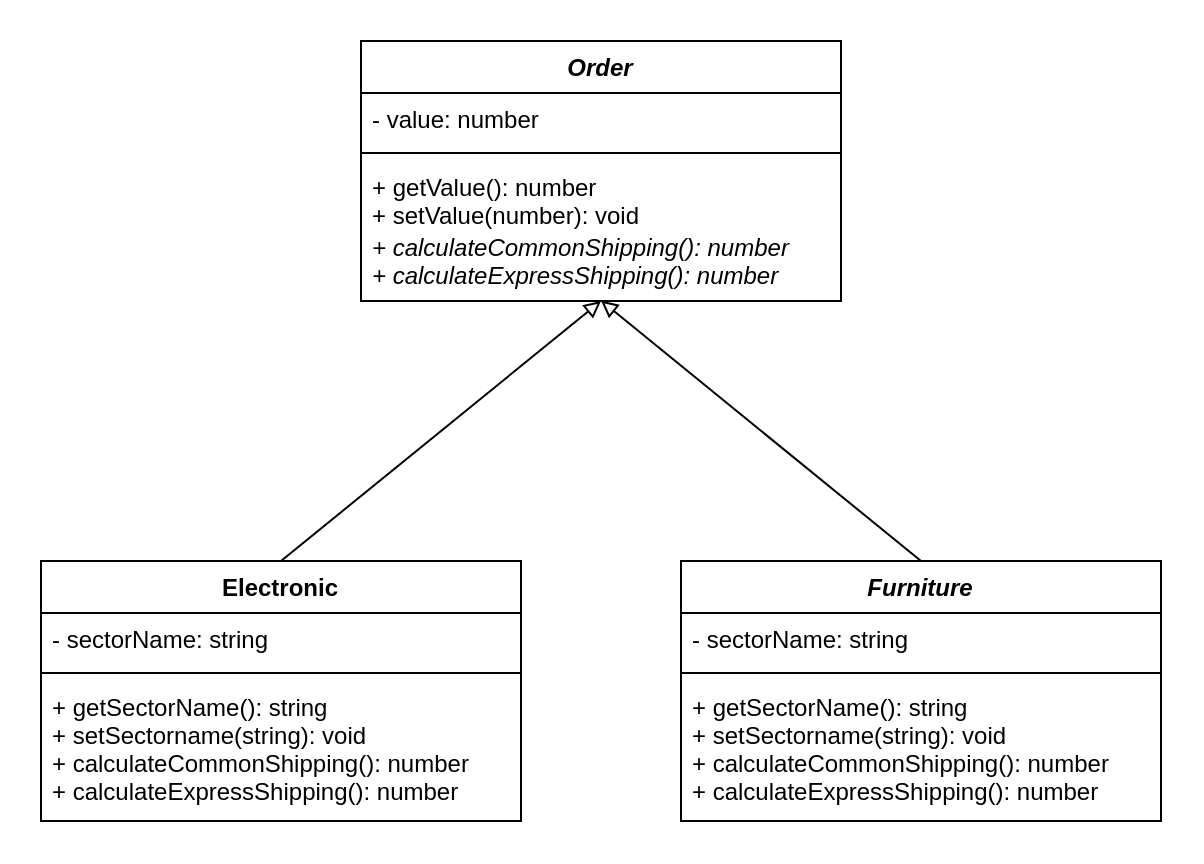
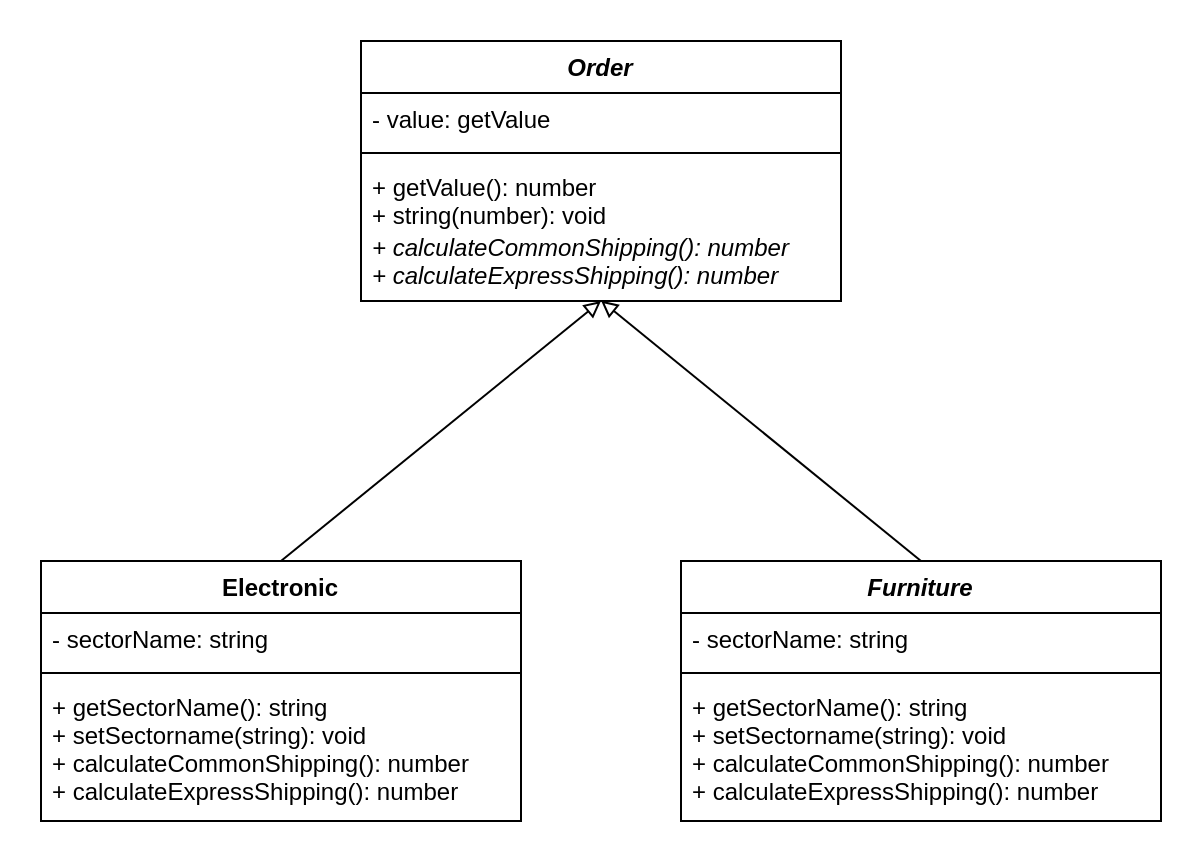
(460, 120) -> (471, 120)
(494, 188) -> (494, 188)
